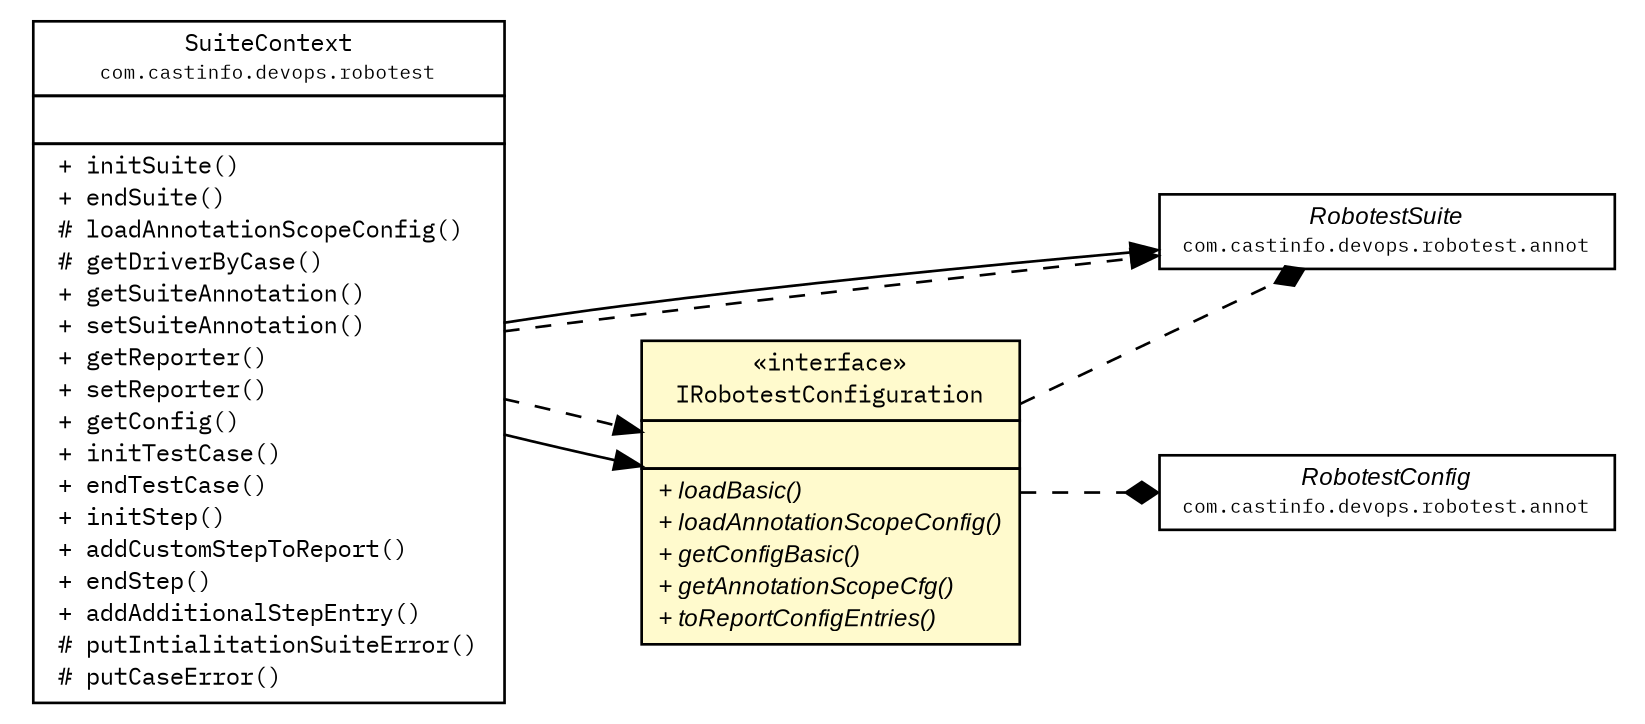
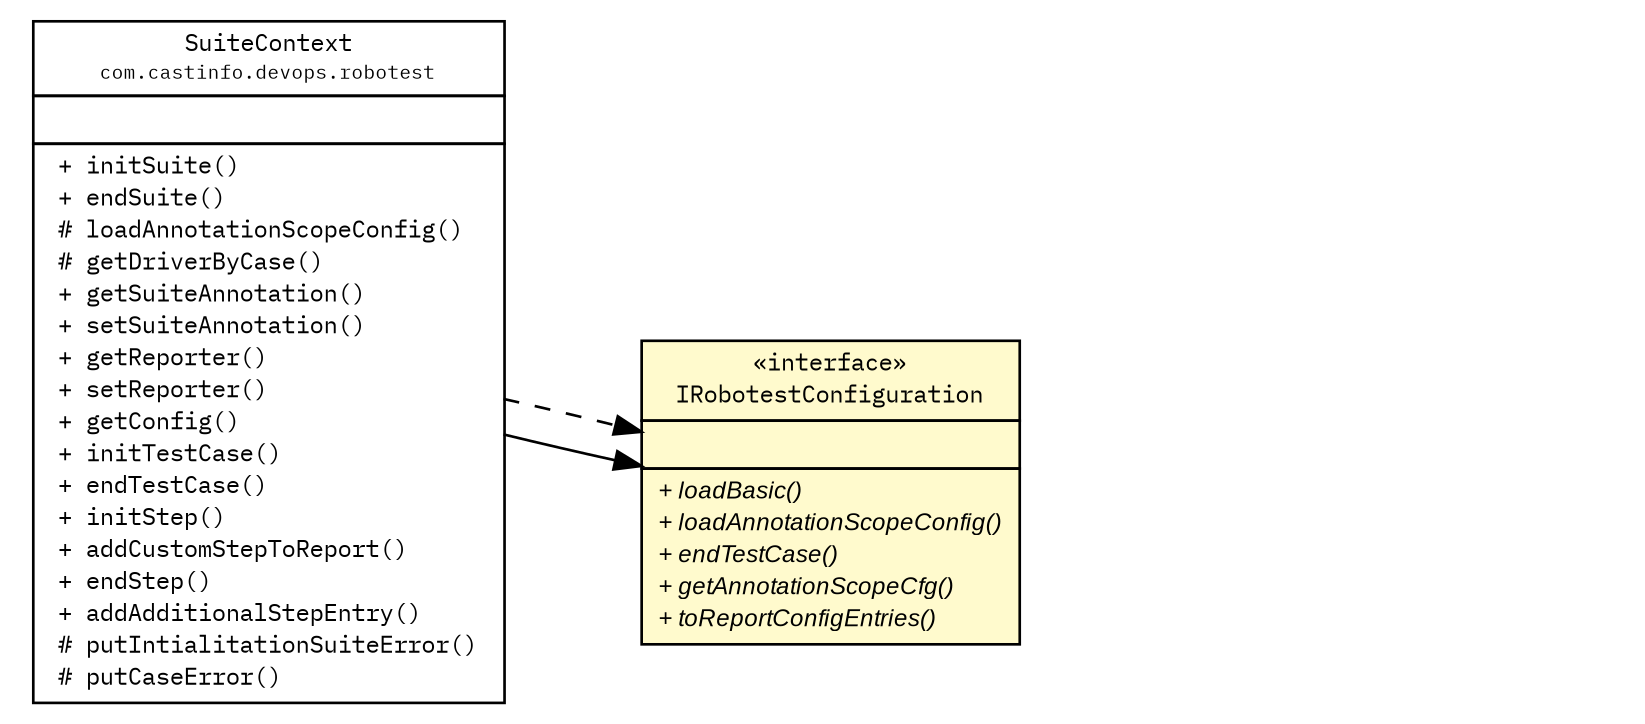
(1386, 232) -> none
(1386, 493) -> none
(760, 555) -> (749, 555)
